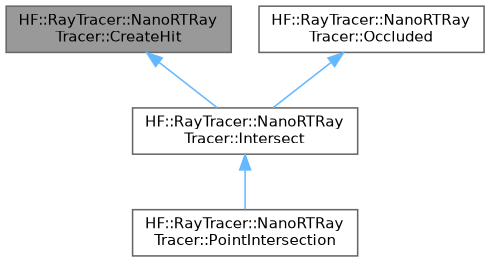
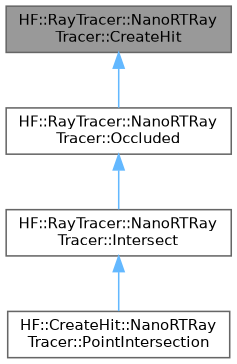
(188, 85) -> (119, 88)
(245, 233) -> (119, 335)
